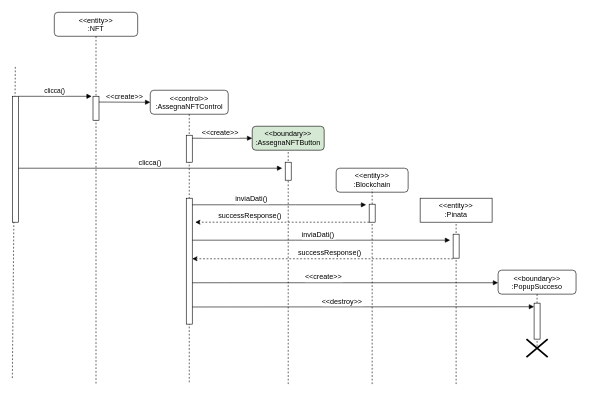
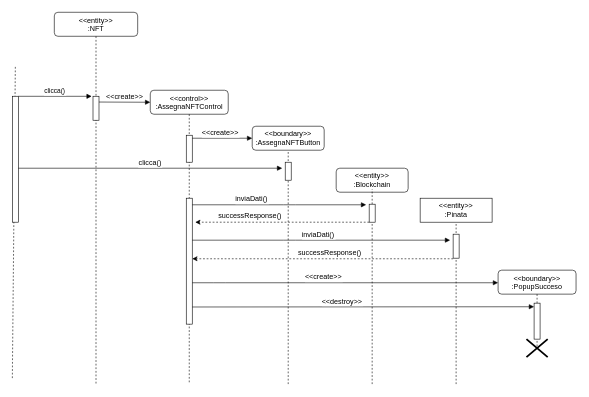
(288, 138) -> (288, 138)
